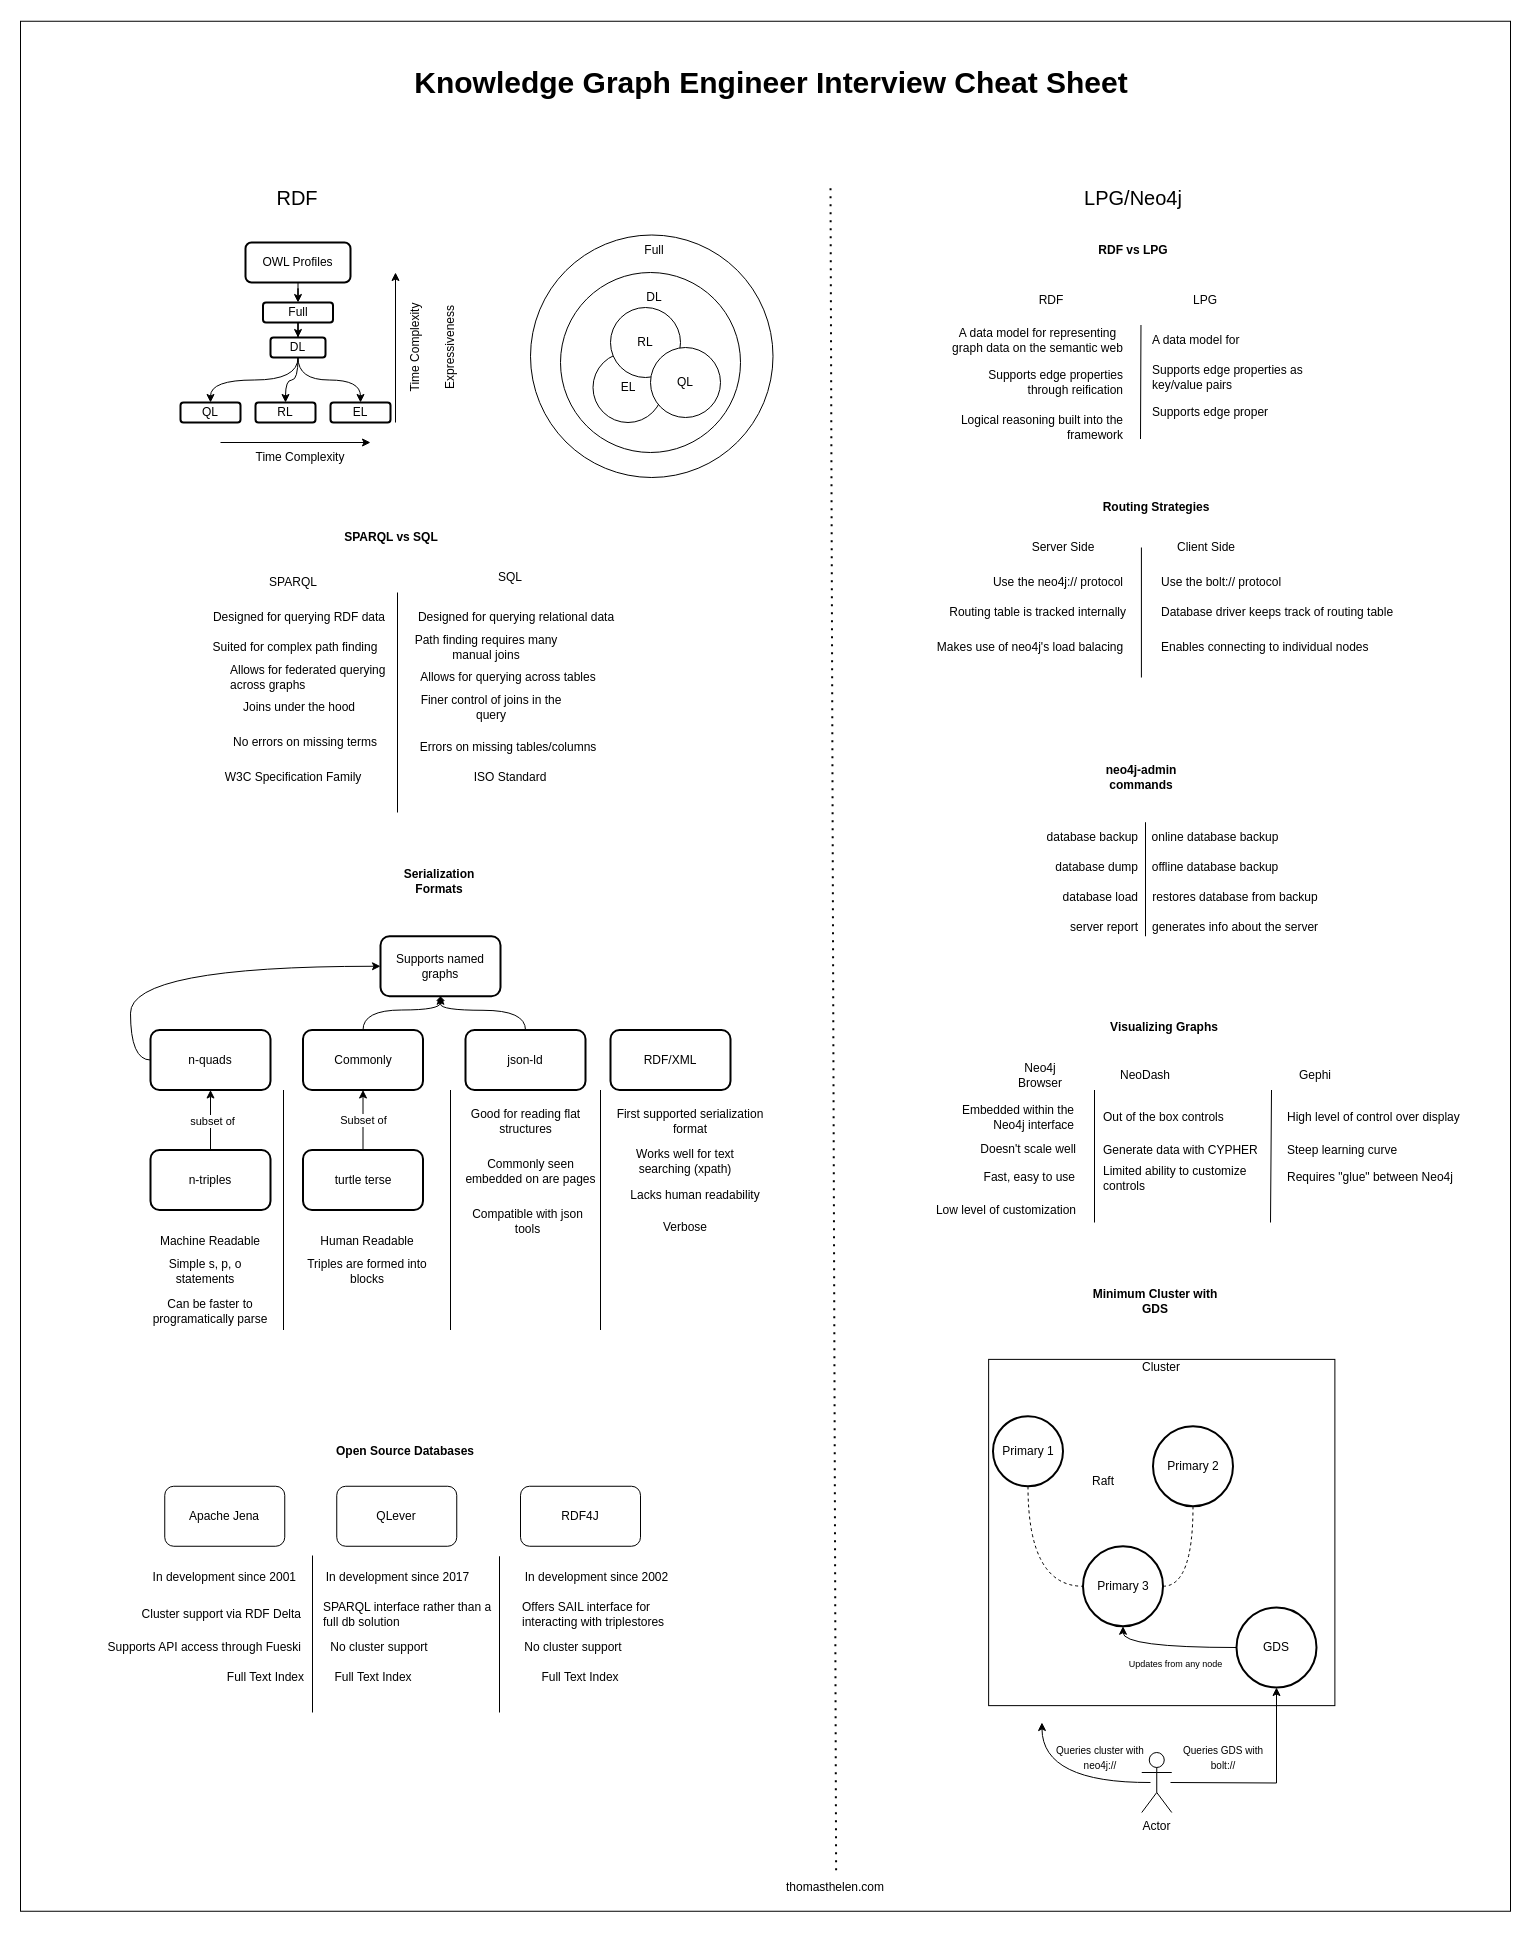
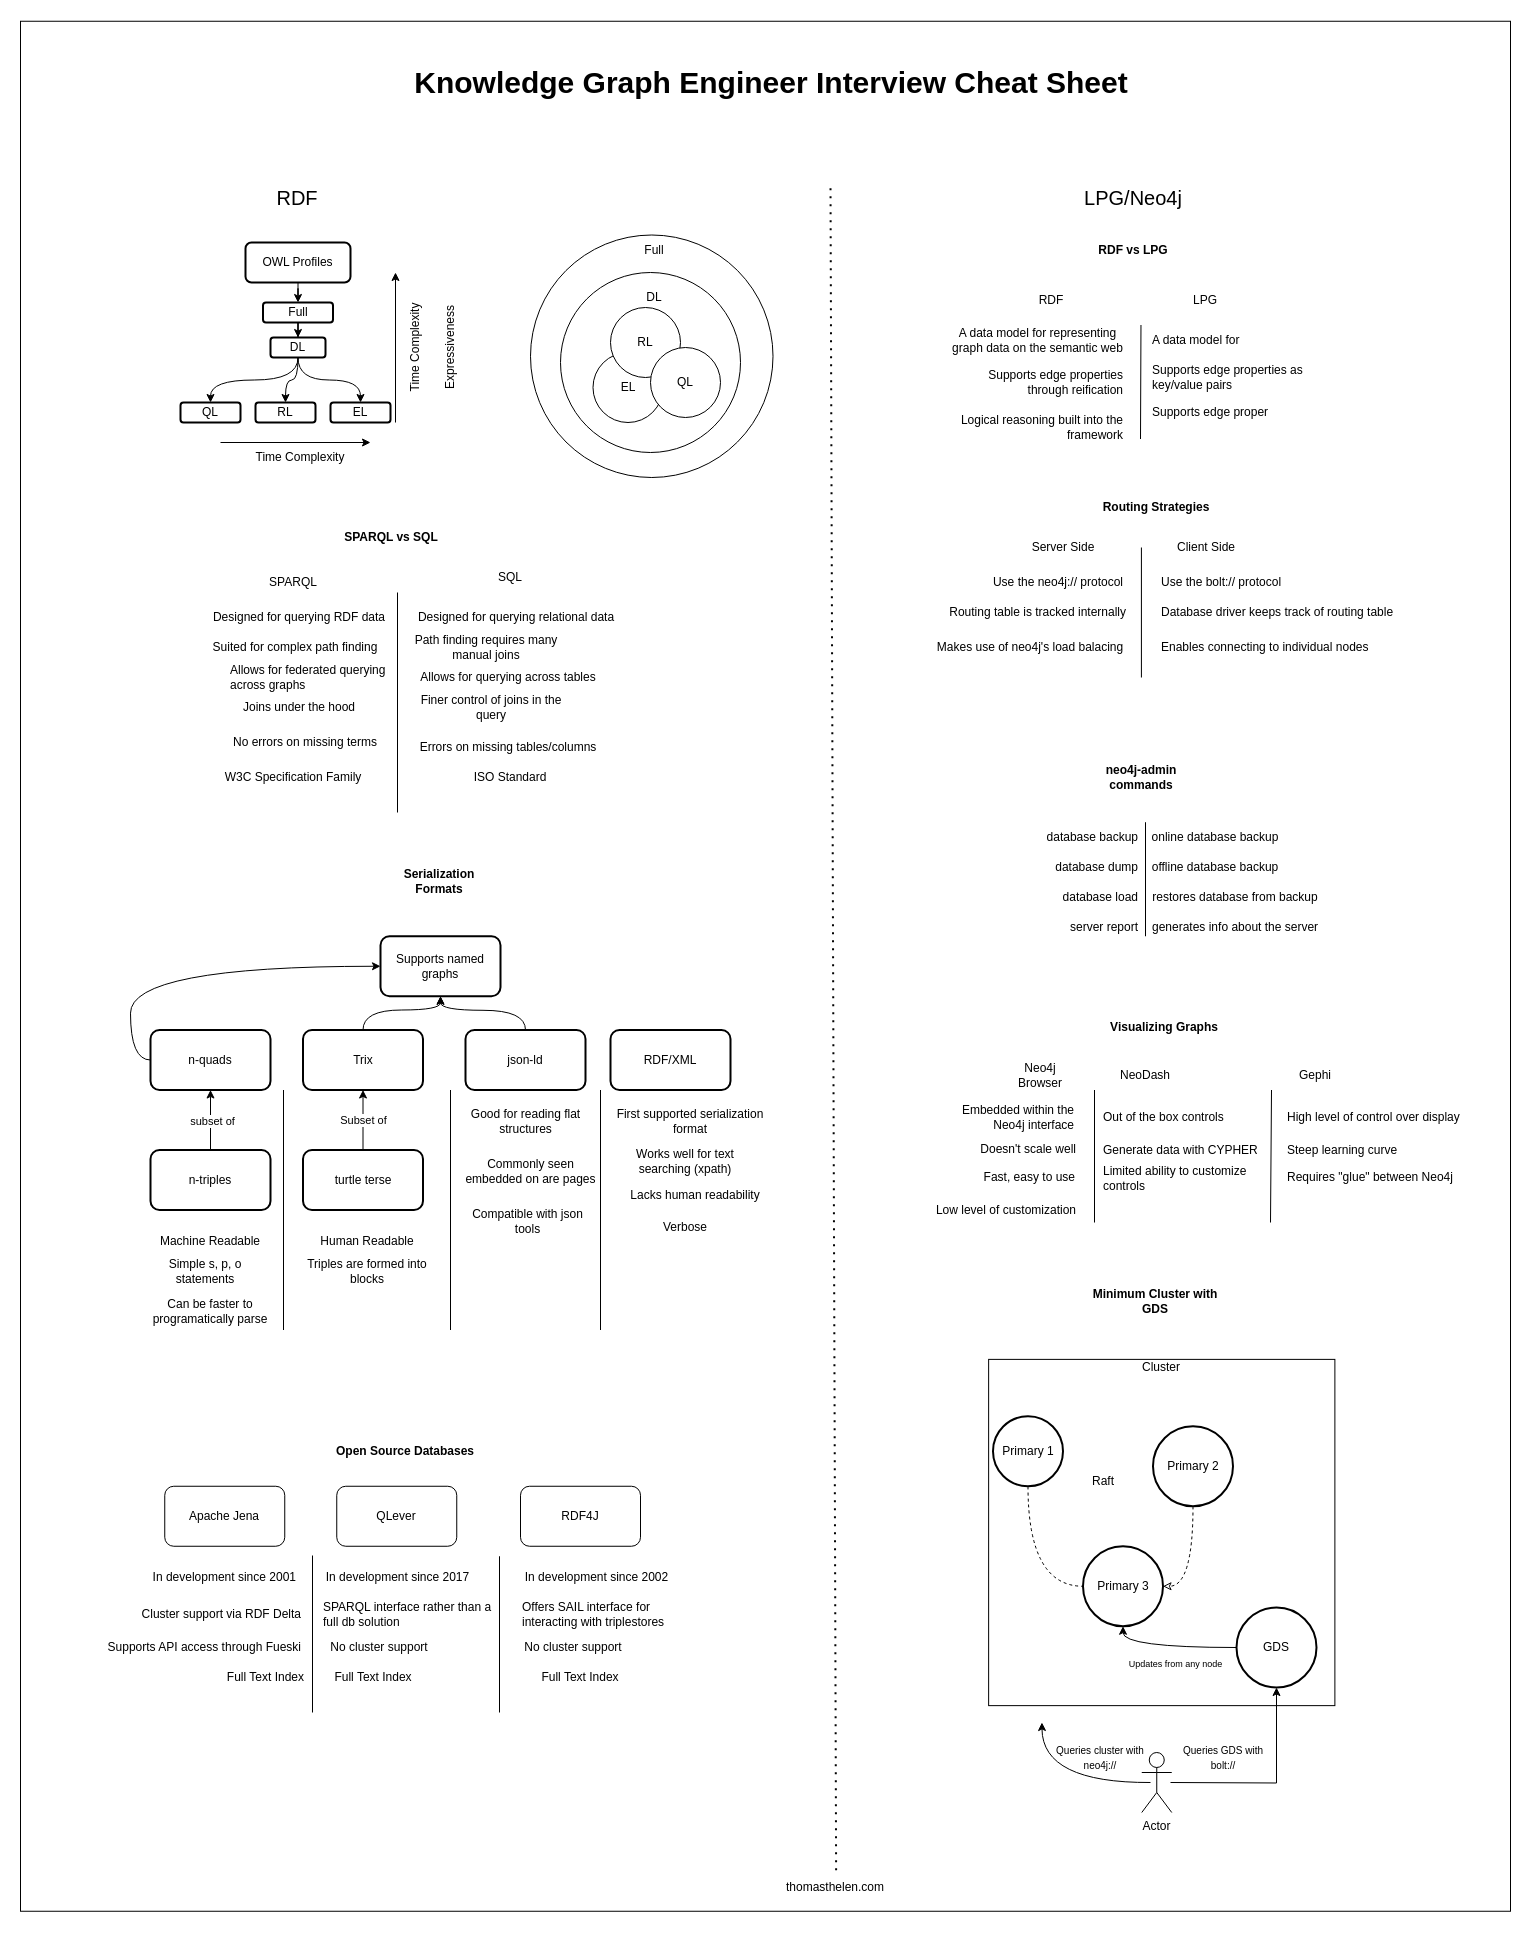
(445, 1007) -> (446, 1007)
(364, 1061) -> (364, 1061)
(1185, 1568) -> (1187, 1567)
